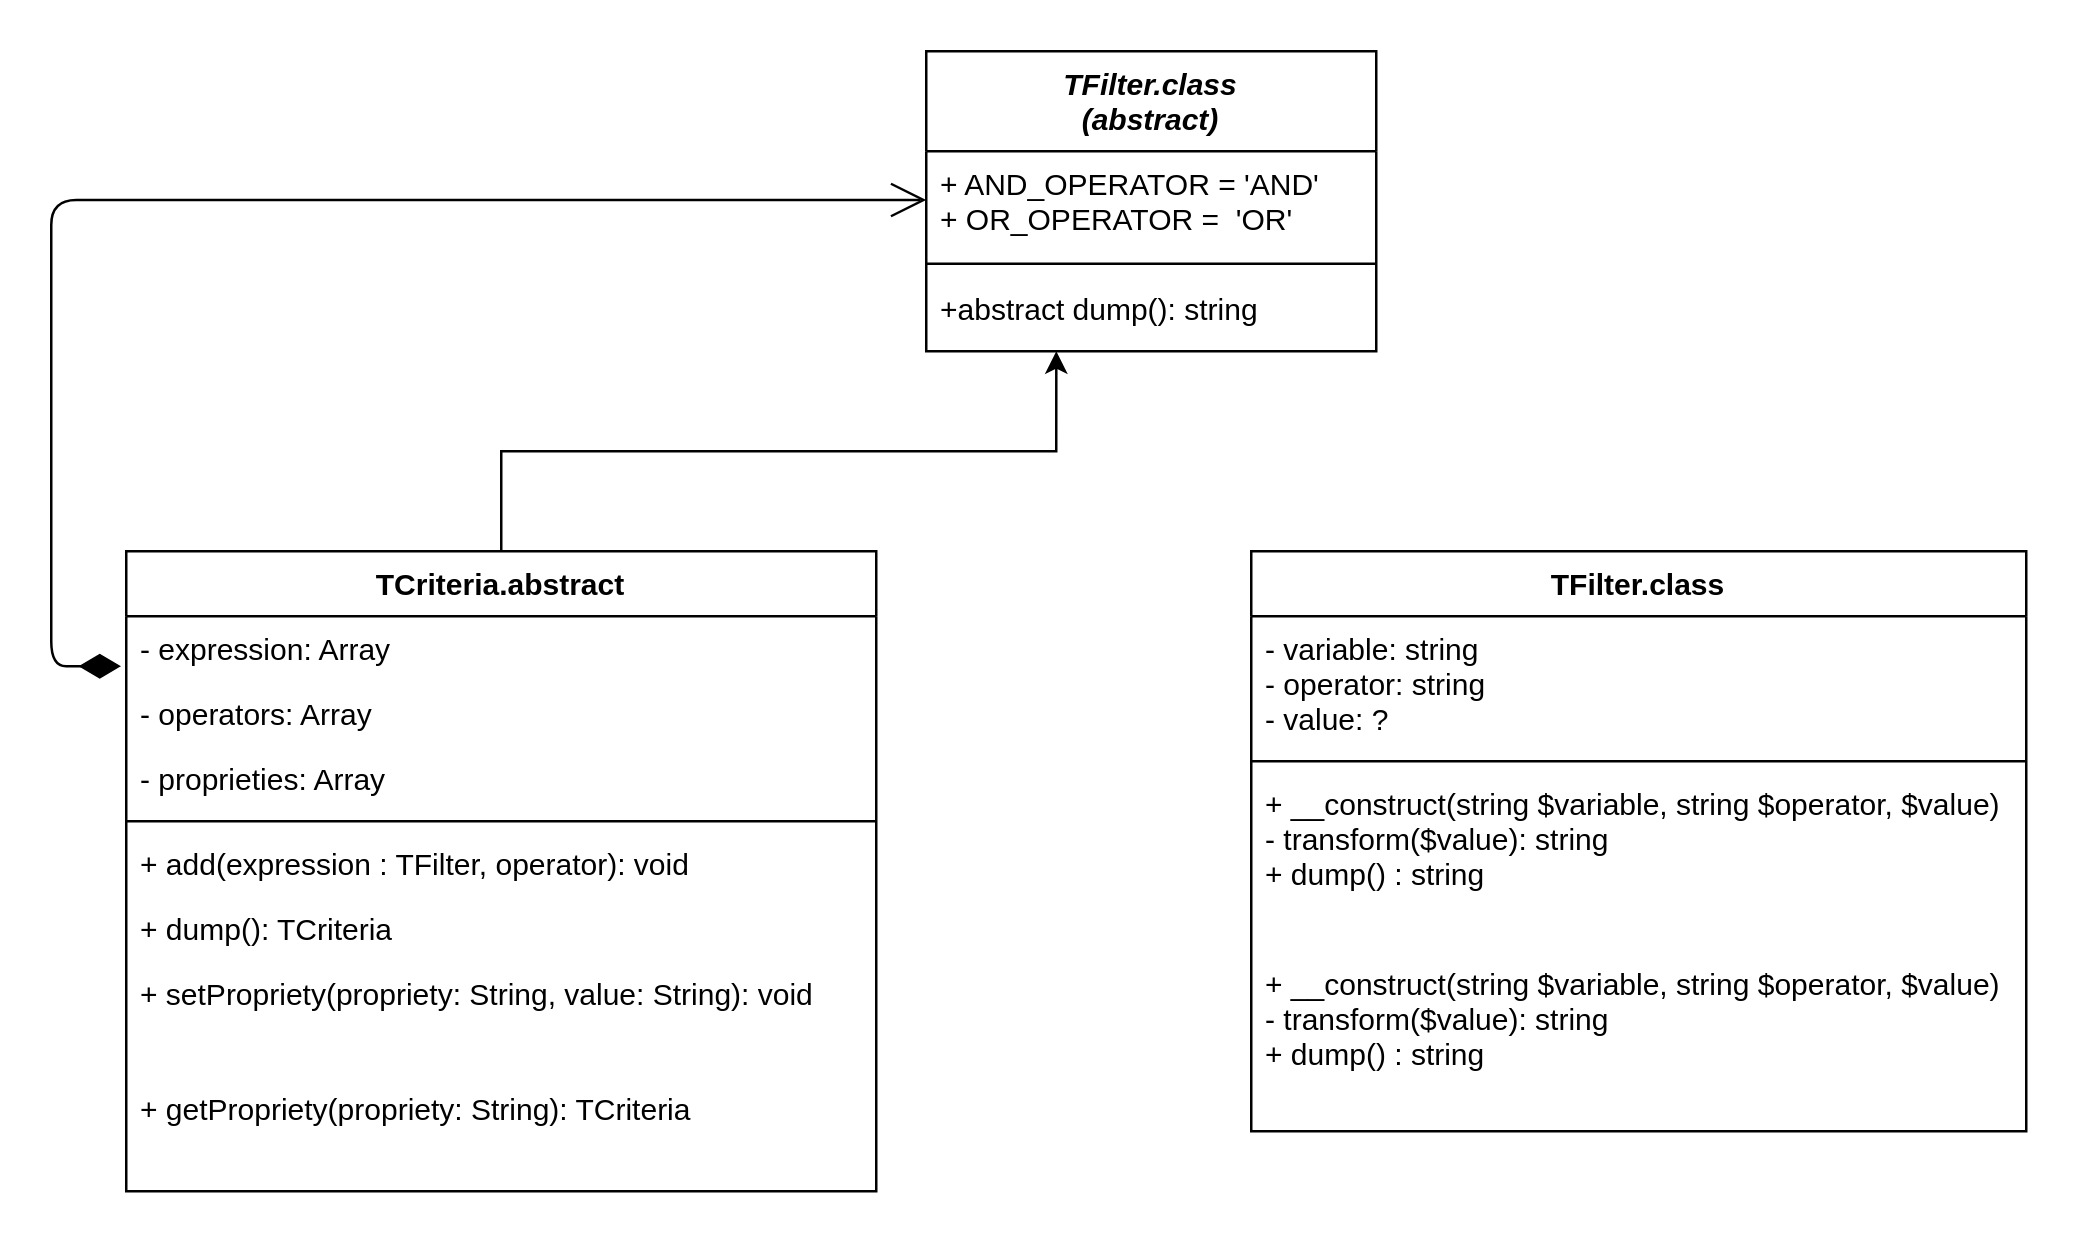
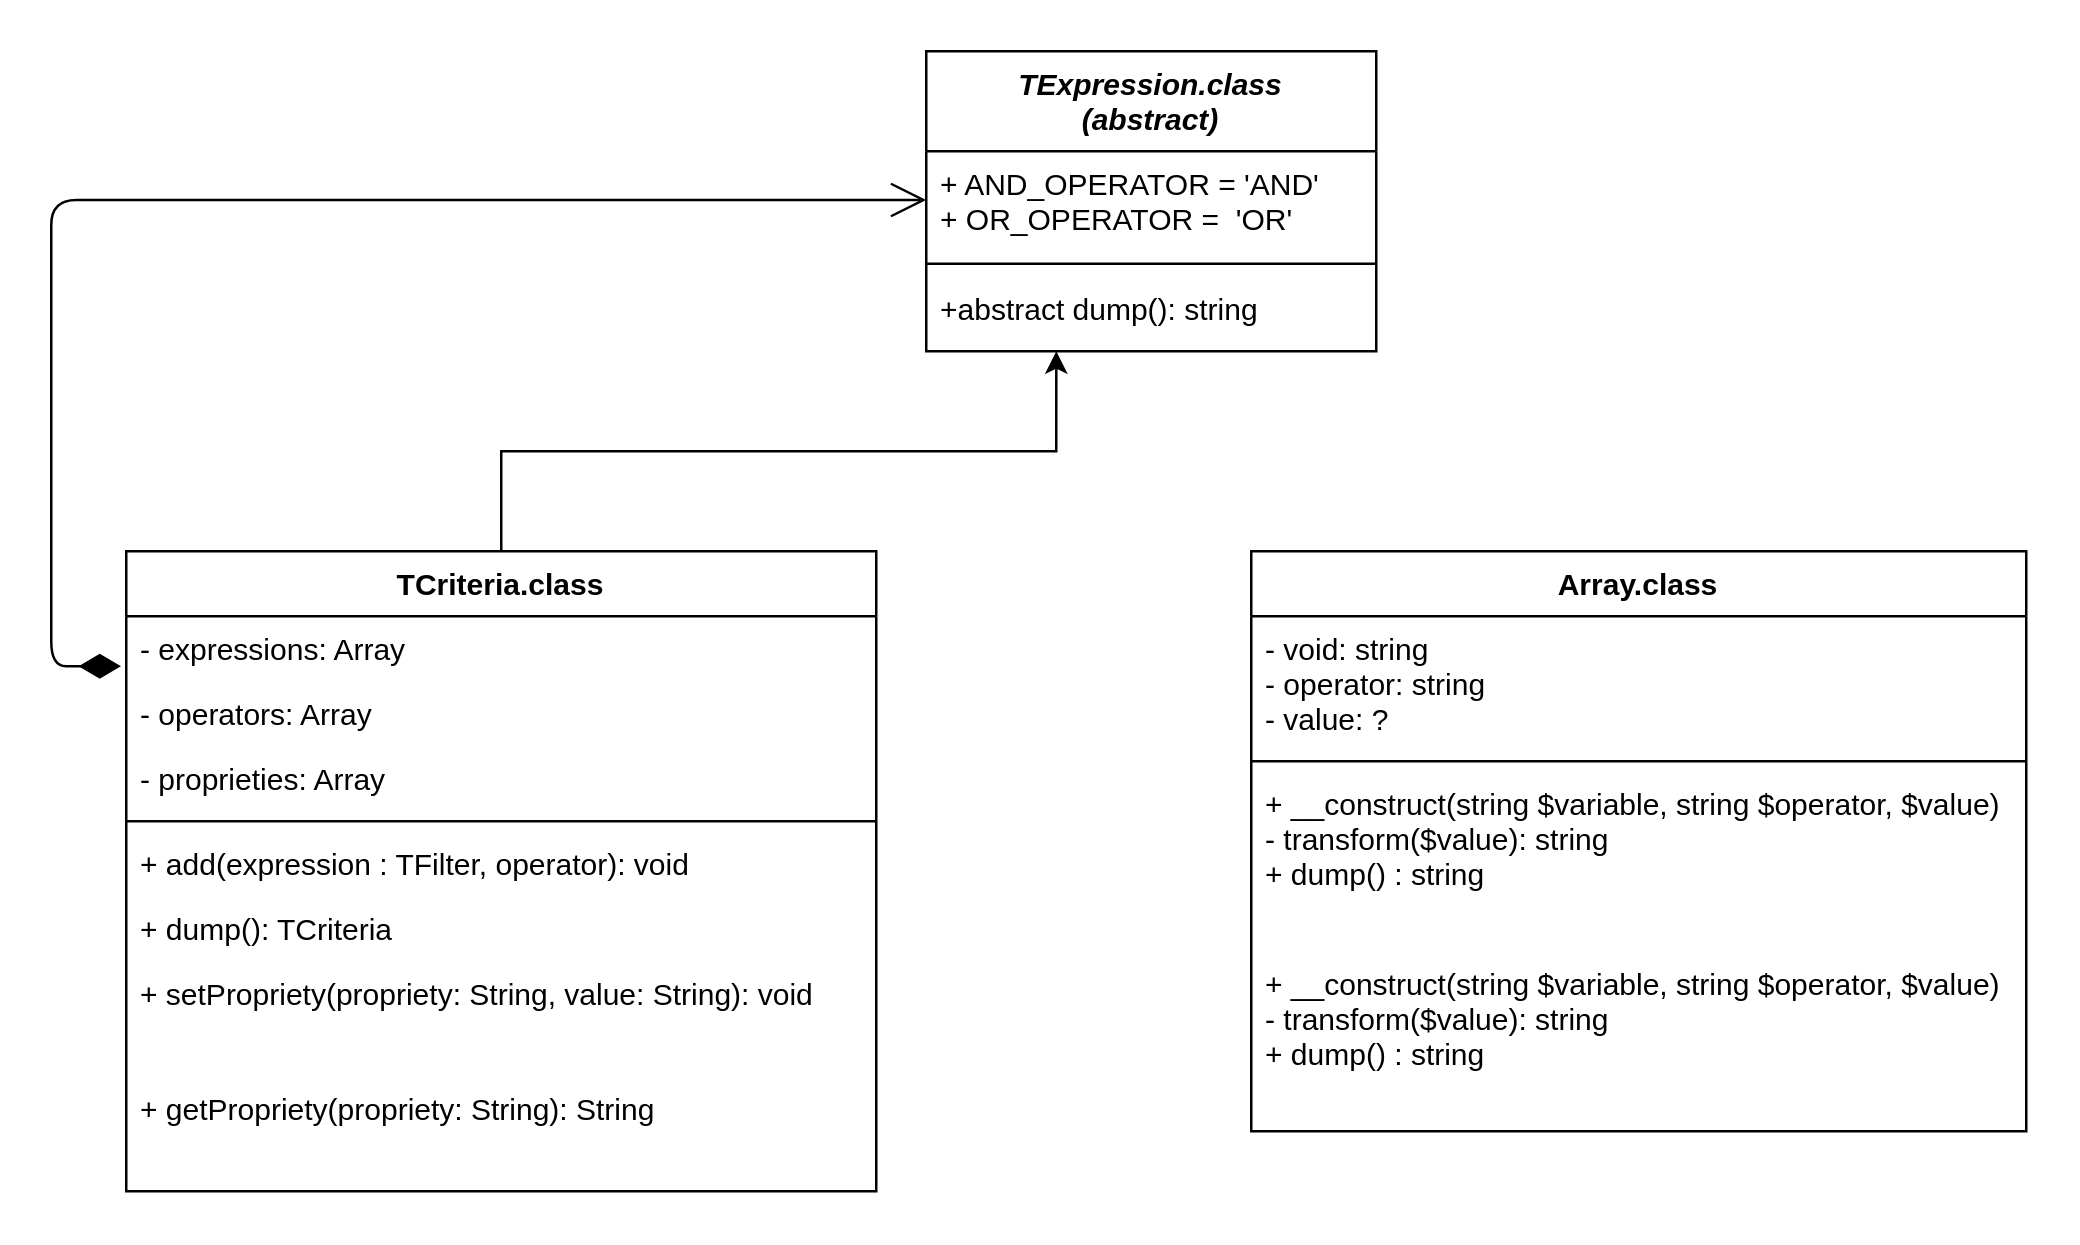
(1150, 85) -> (1150, 85)
(500, 585) -> (500, 585)
(1638, 585) -> (1638, 585)
(284, 650) -> (292, 650)
(1393, 650) -> (1363, 650)
(471, 1110) -> (449, 1110)
